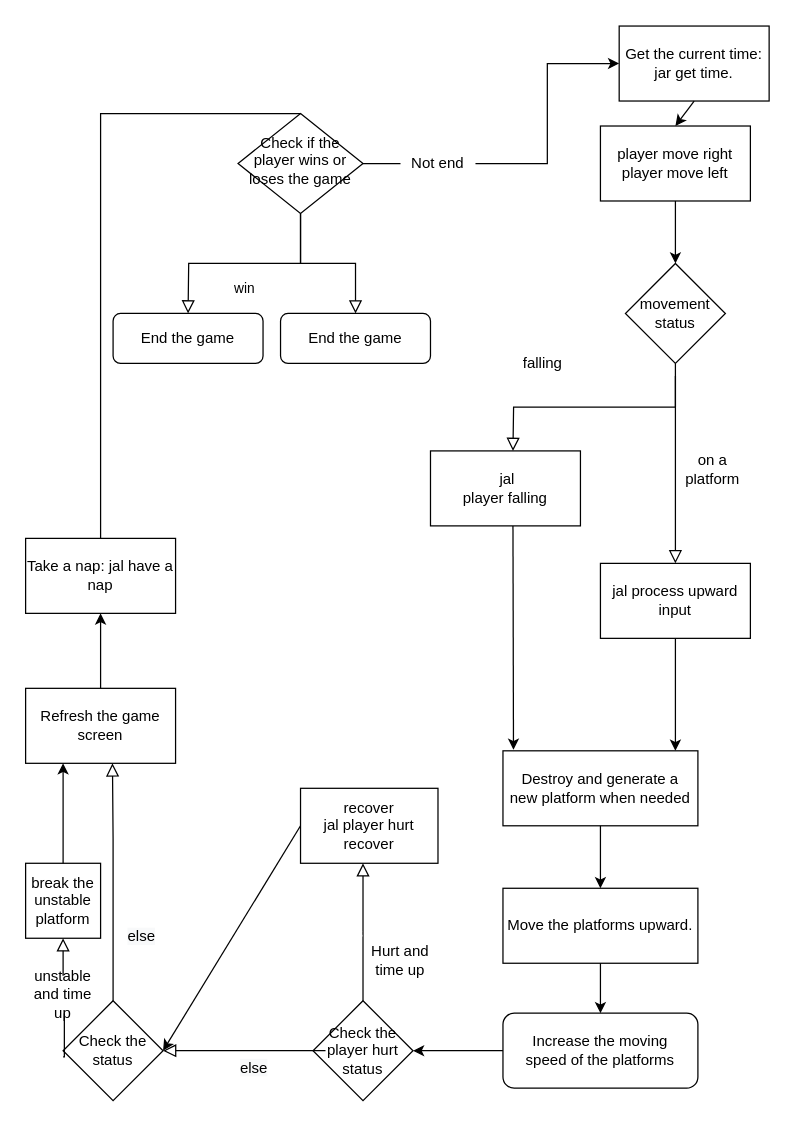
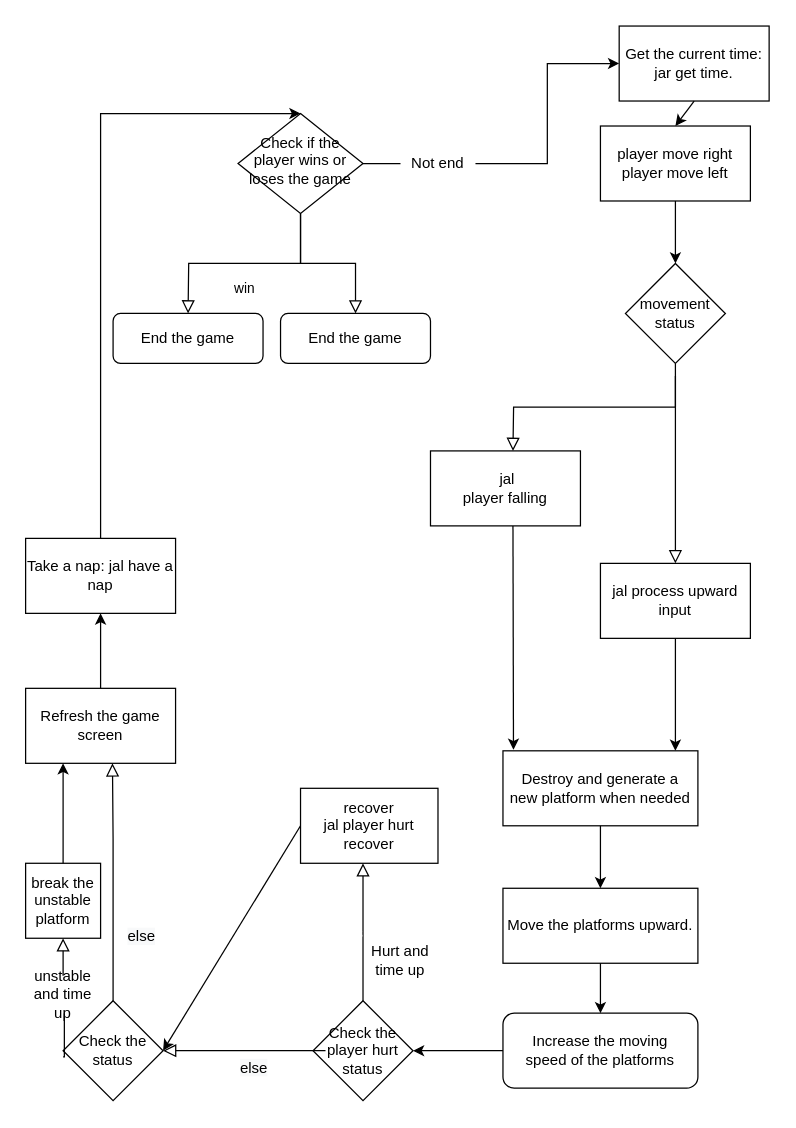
(294, 113) -> (291, 113)
(543, 363) -> none
(713, 469) -> none
